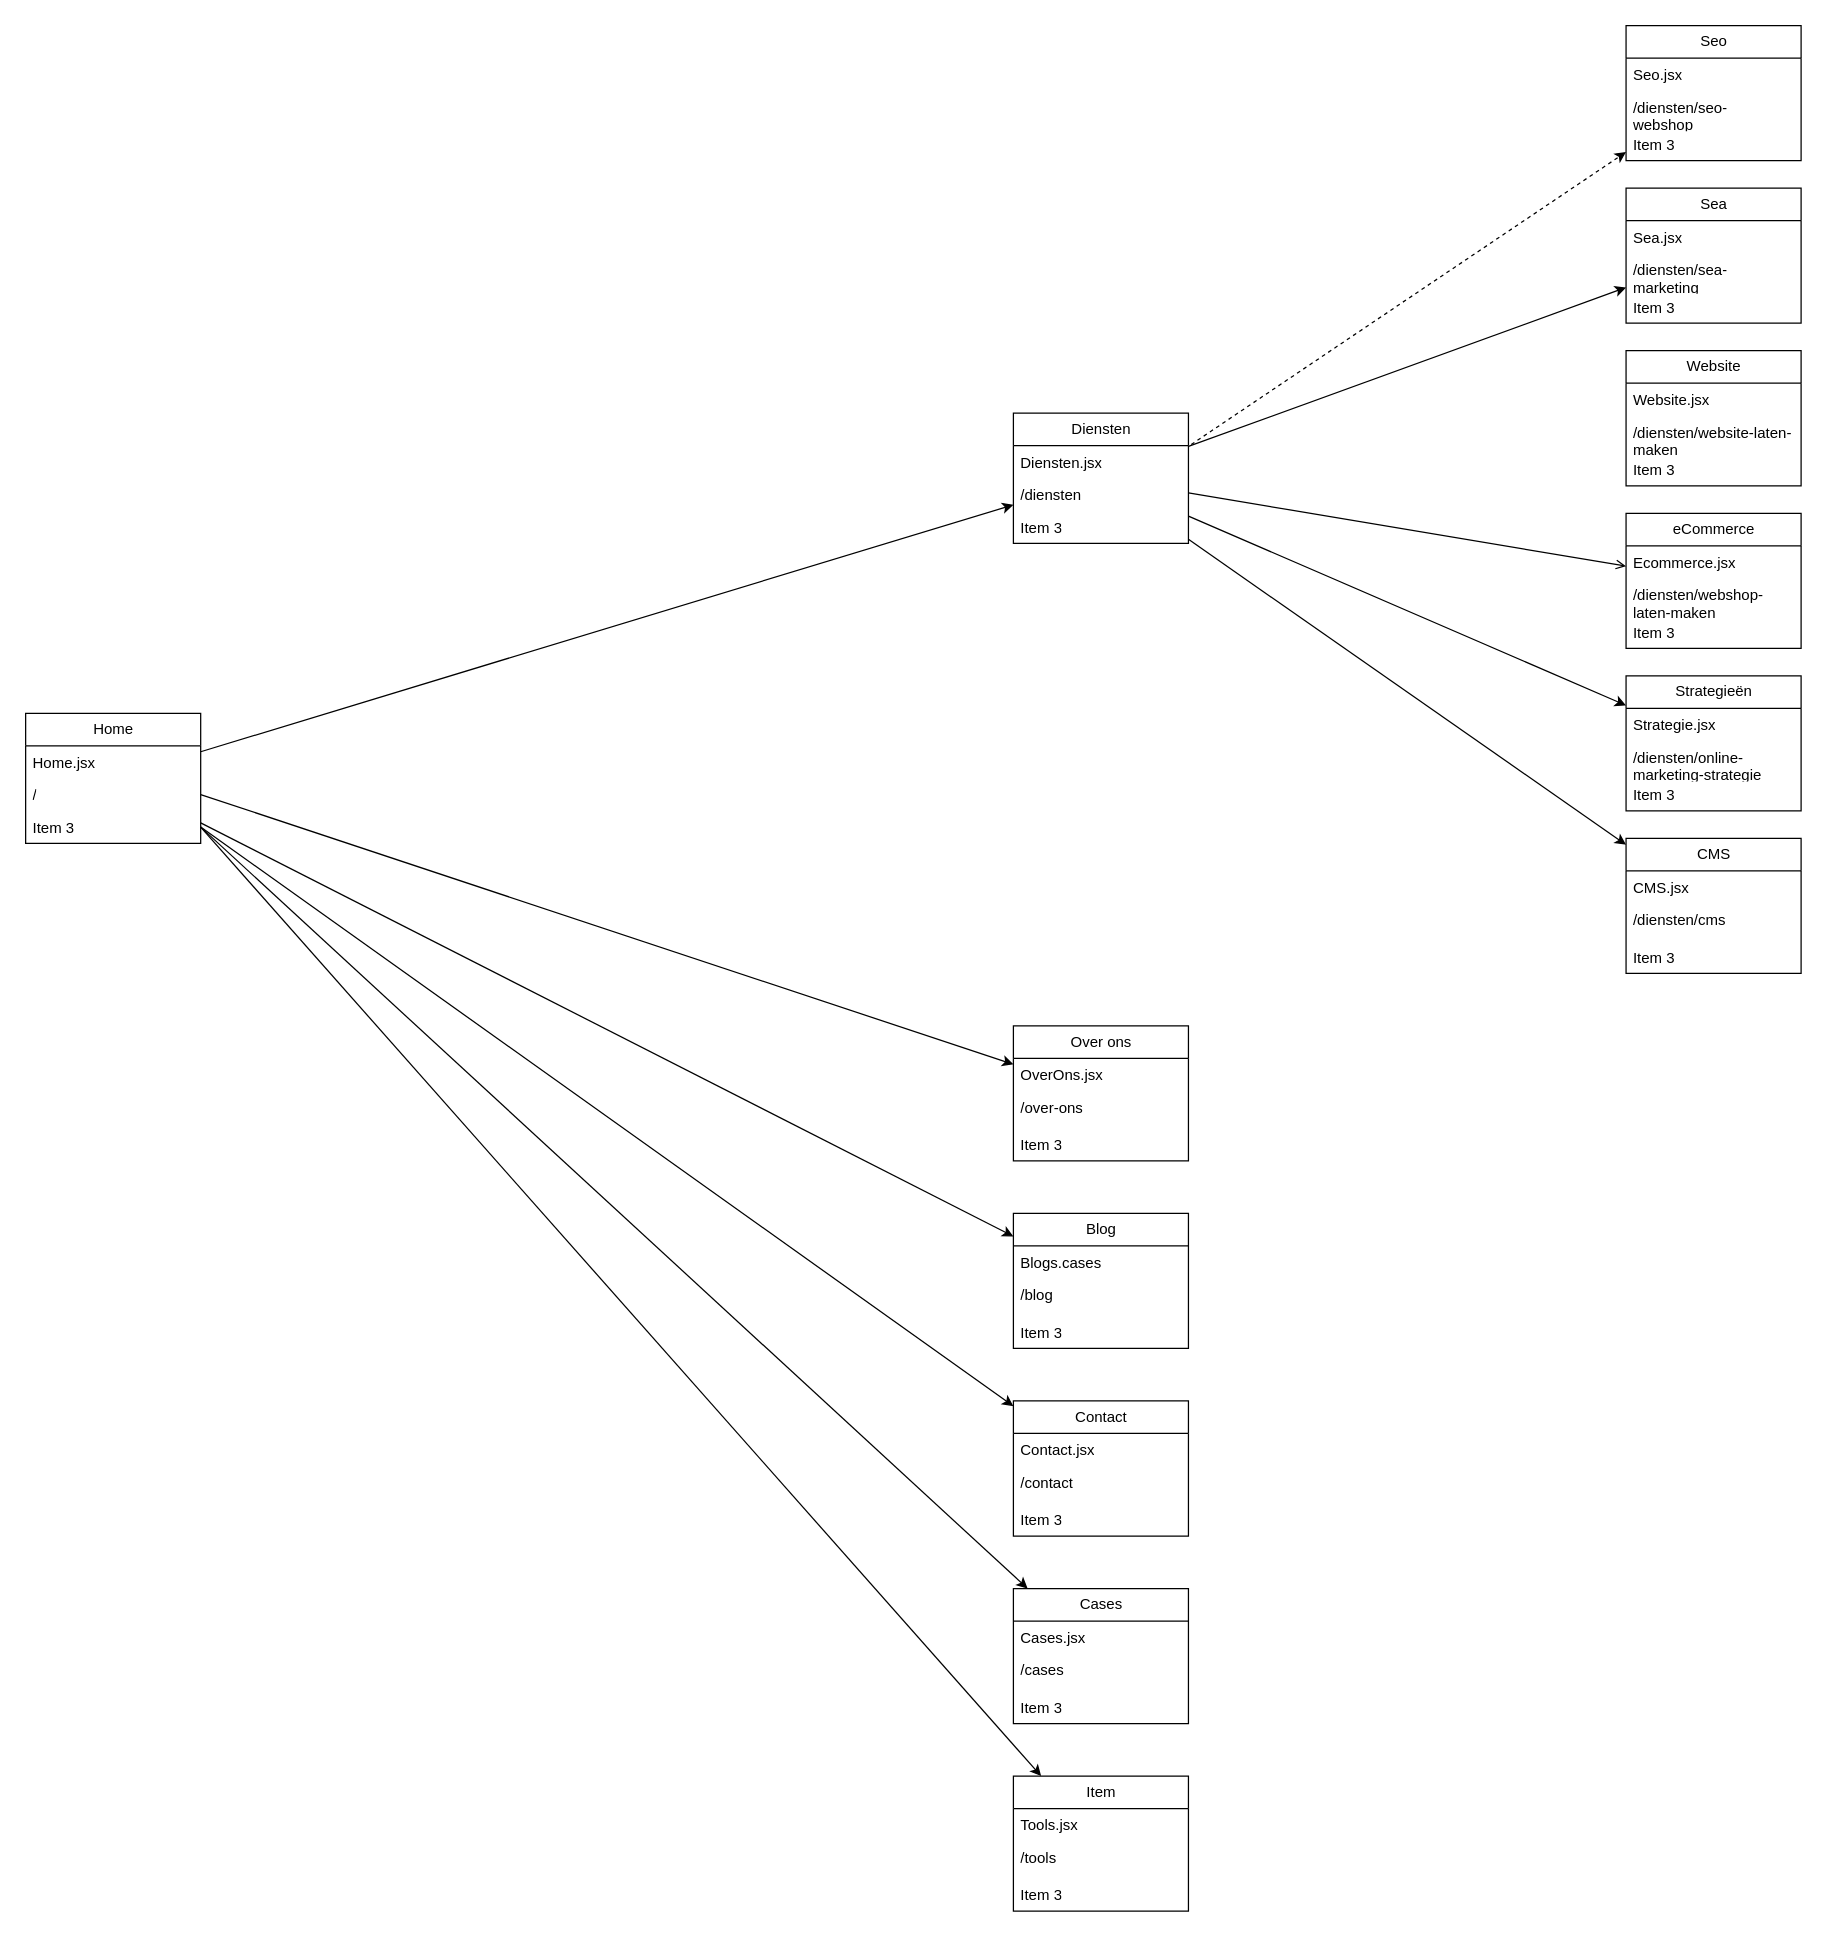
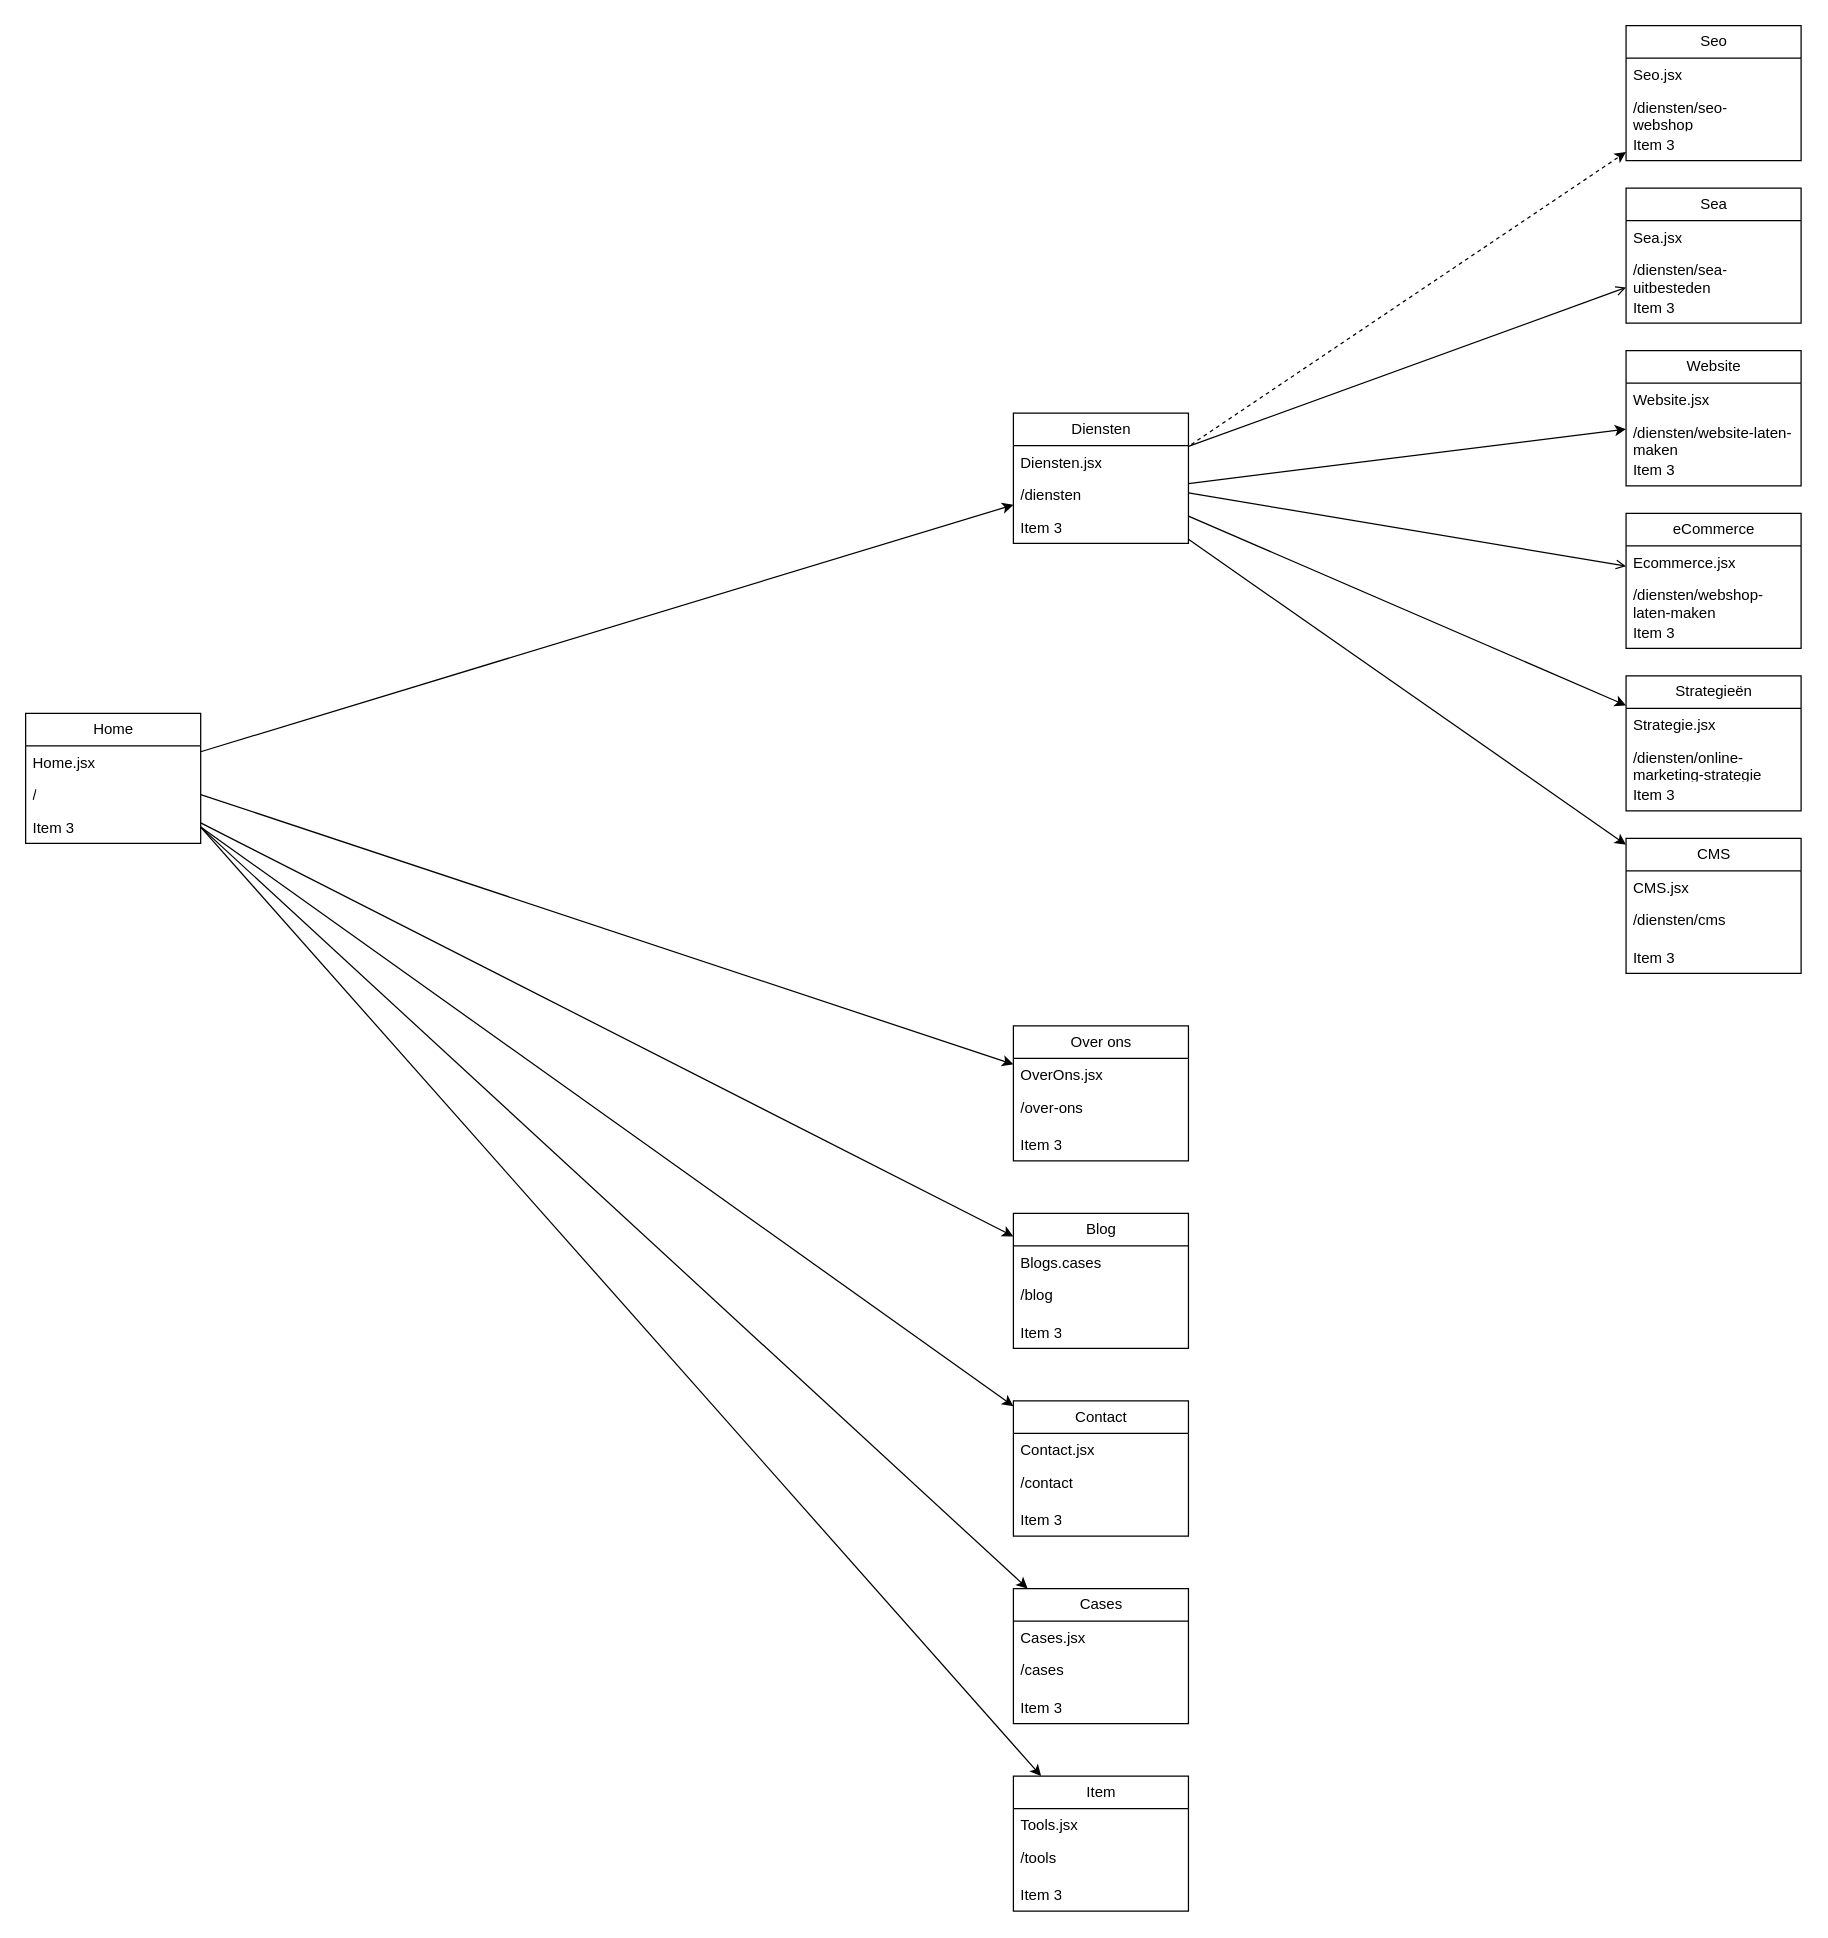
(1690, 280) -> (1690, 280)
(1616, 291) -> (1618, 290)
none -> (1404, 457)
